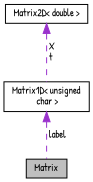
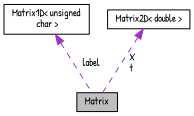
(47, 58) -> (120, 65)
